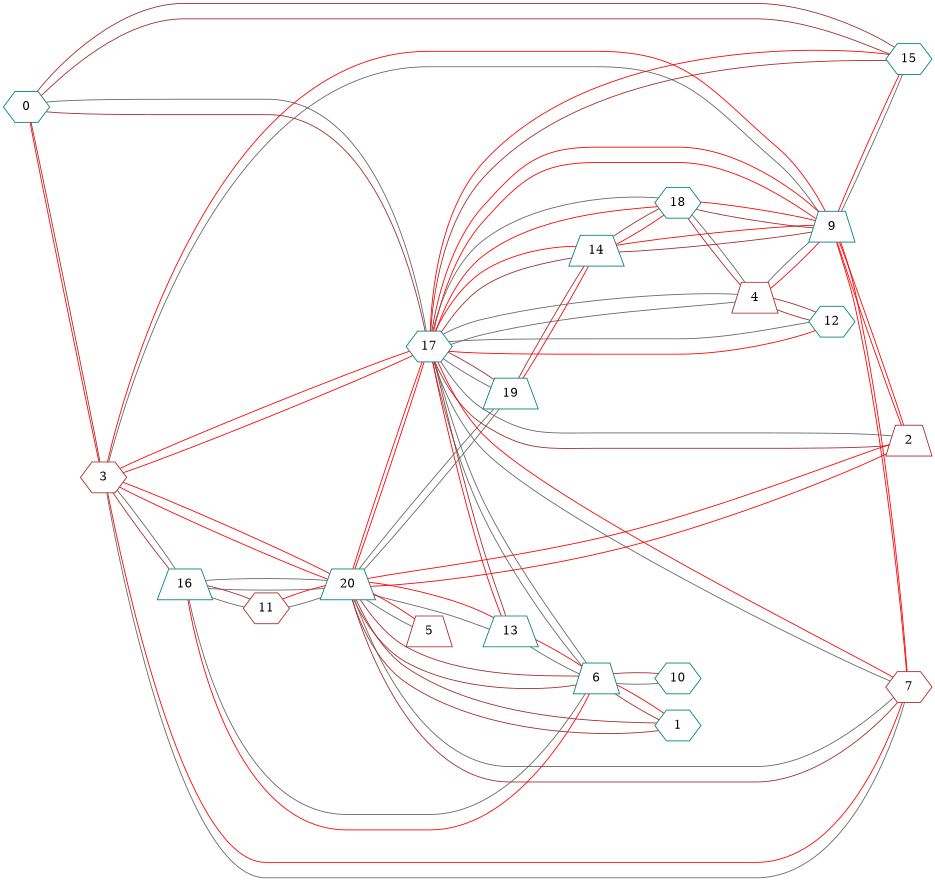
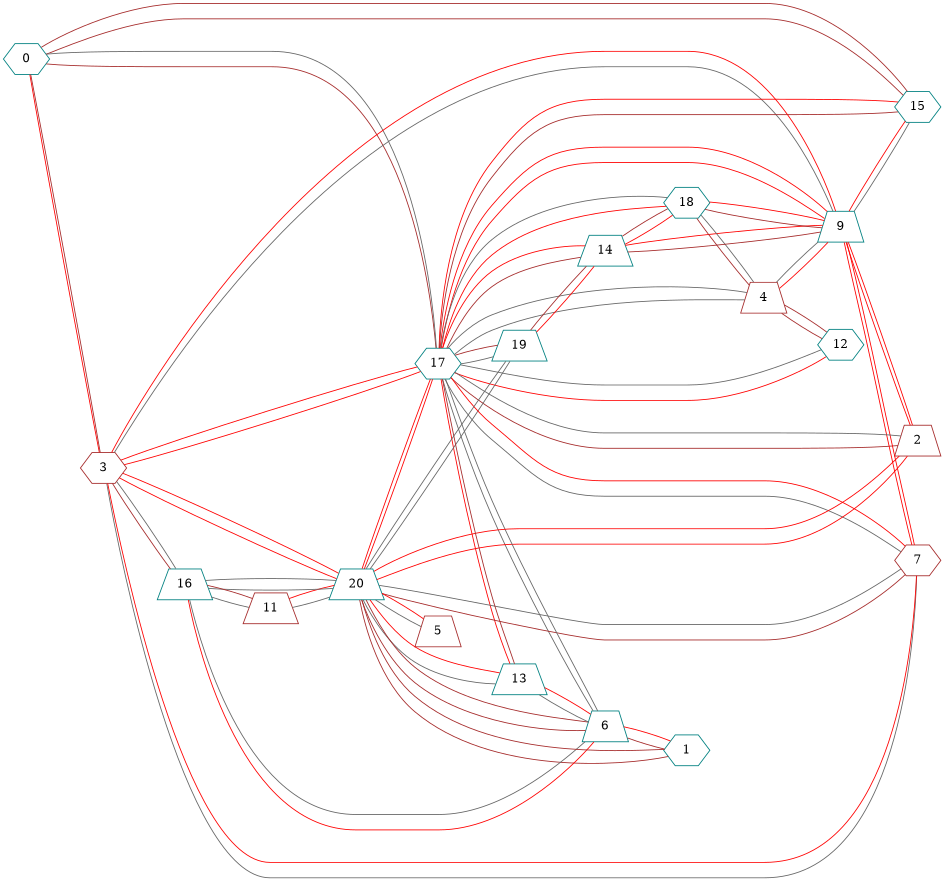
(266, 608) -> (271, 608)
(678, 678) -> none
